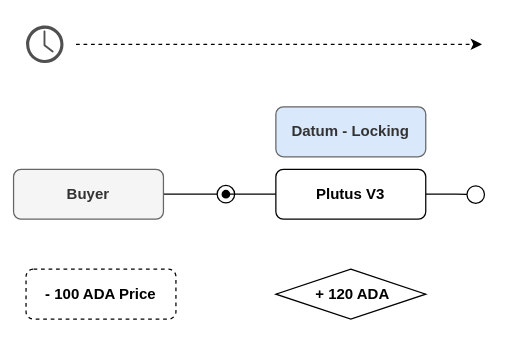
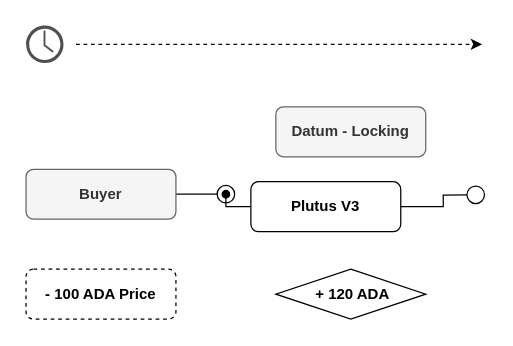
(351, 132) -> (351, 132)
(88, 194) -> (101, 194)
(351, 194) -> (326, 207)
